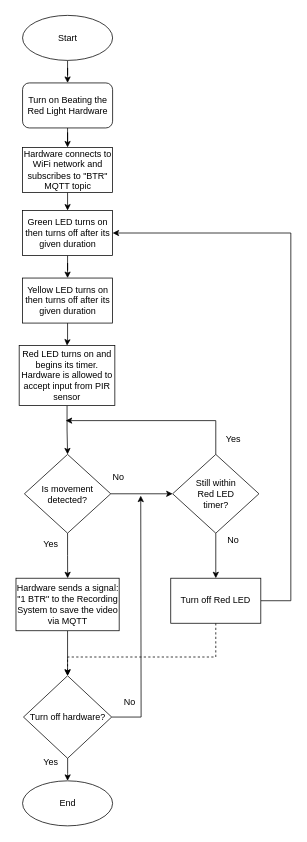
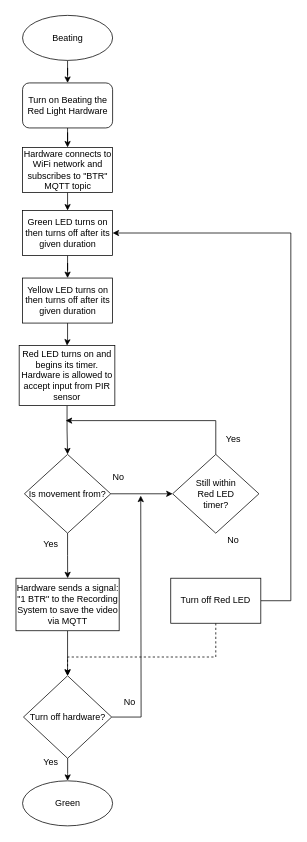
(68, 38) -> (68, 38)
(68, 494) -> (68, 494)
(216, 553) -> none
(68, 803) -> (68, 803)
